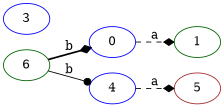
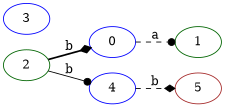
(150, 42) -> (152, 42)
(27, 65) -> (27, 65)
(155, 82) -> (155, 82)
